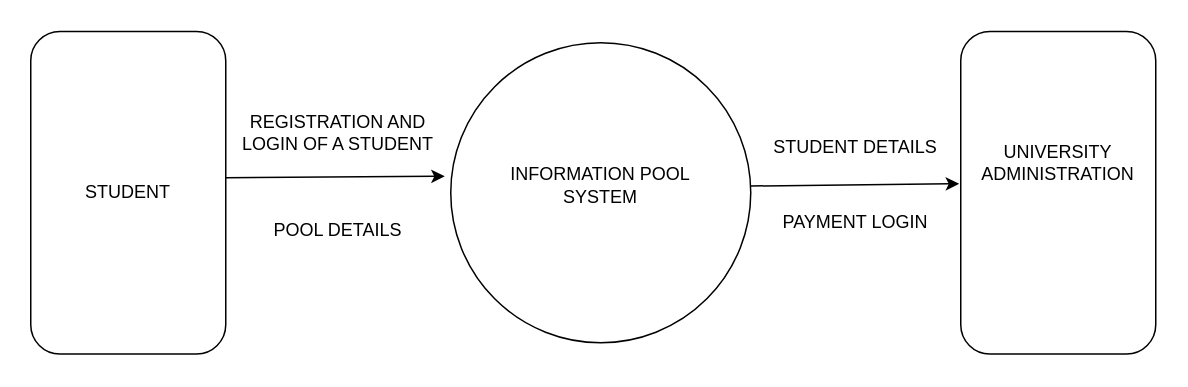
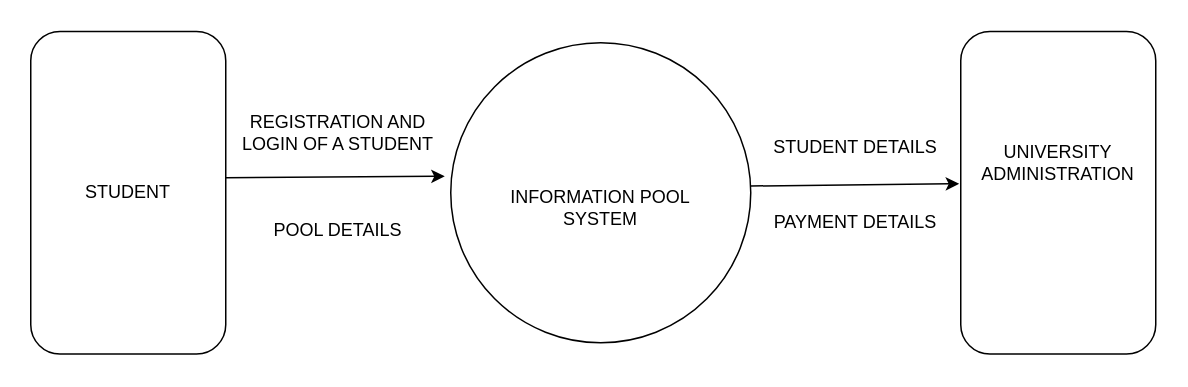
(601, 185) -> (601, 208)
(856, 223) -> (856, 223)
